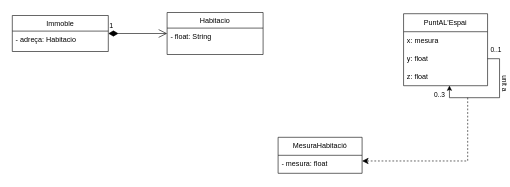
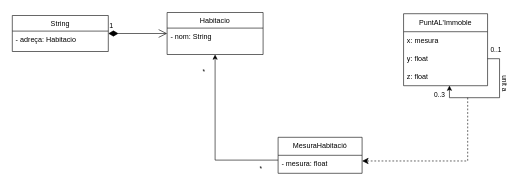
(60, 23) -> (60, 23)
(446, 23) -> (446, 23)
(196, 36) -> (193, 36)
none -> (215, 59)
